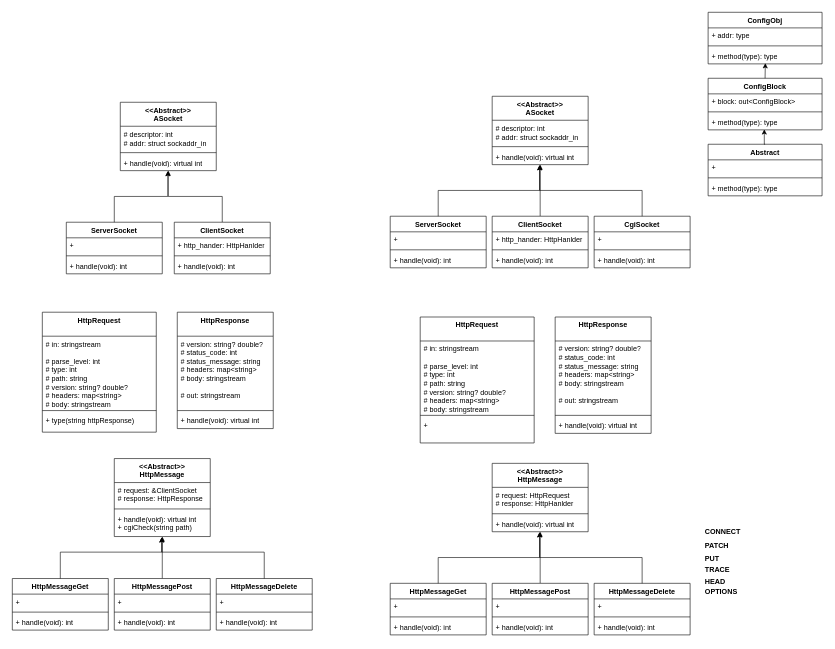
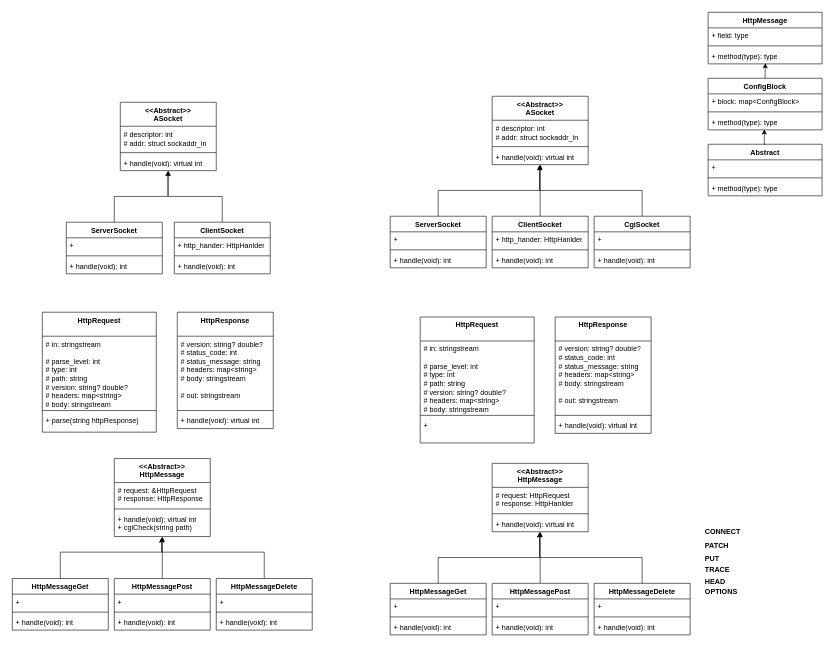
(765, 21) -> (765, 21)
(733, 36) -> (733, 36)
(757, 102) -> (757, 102)
(98, 422) -> (100, 422)
(163, 500) -> (163, 500)
